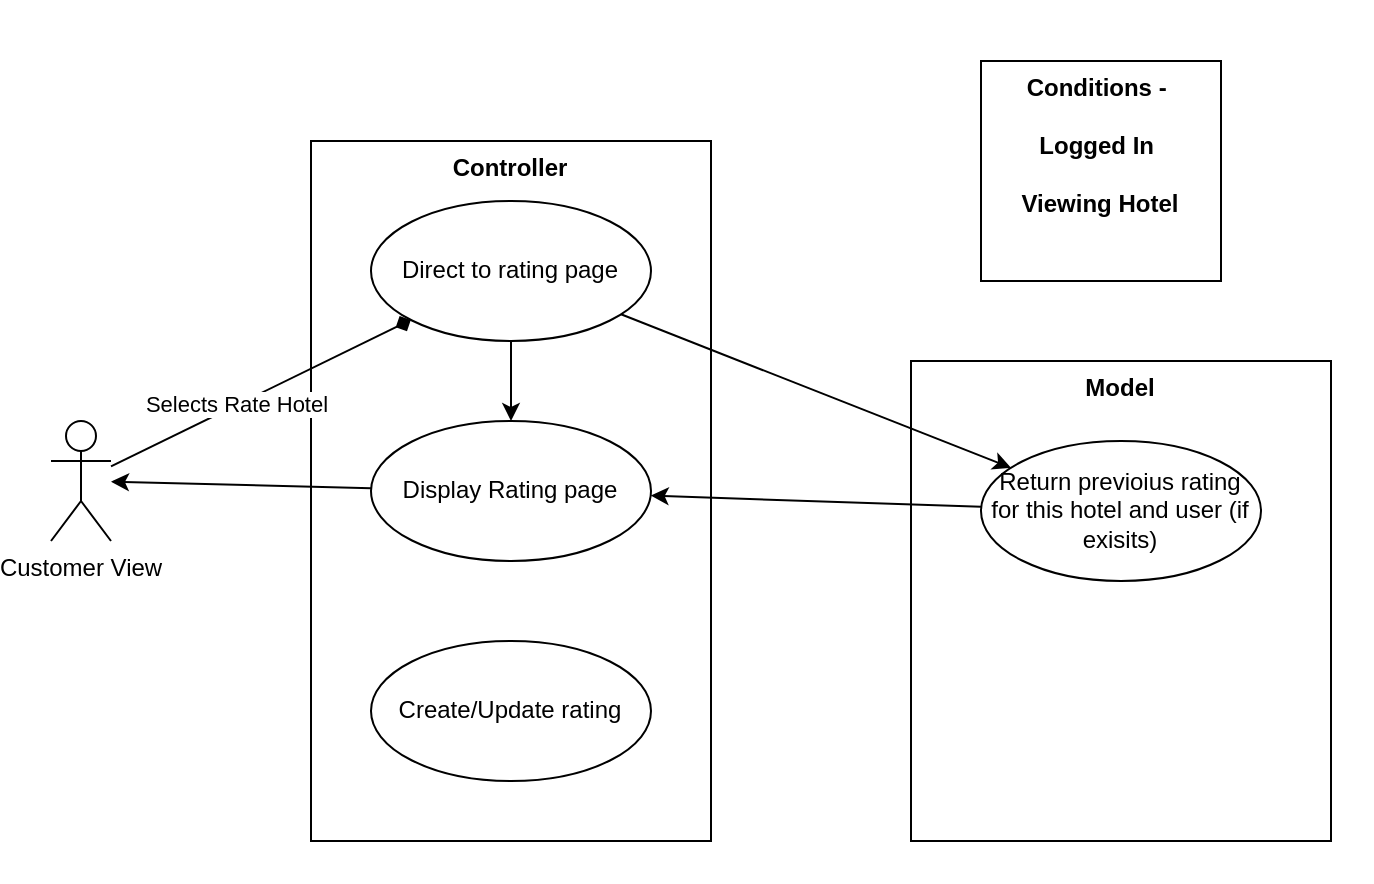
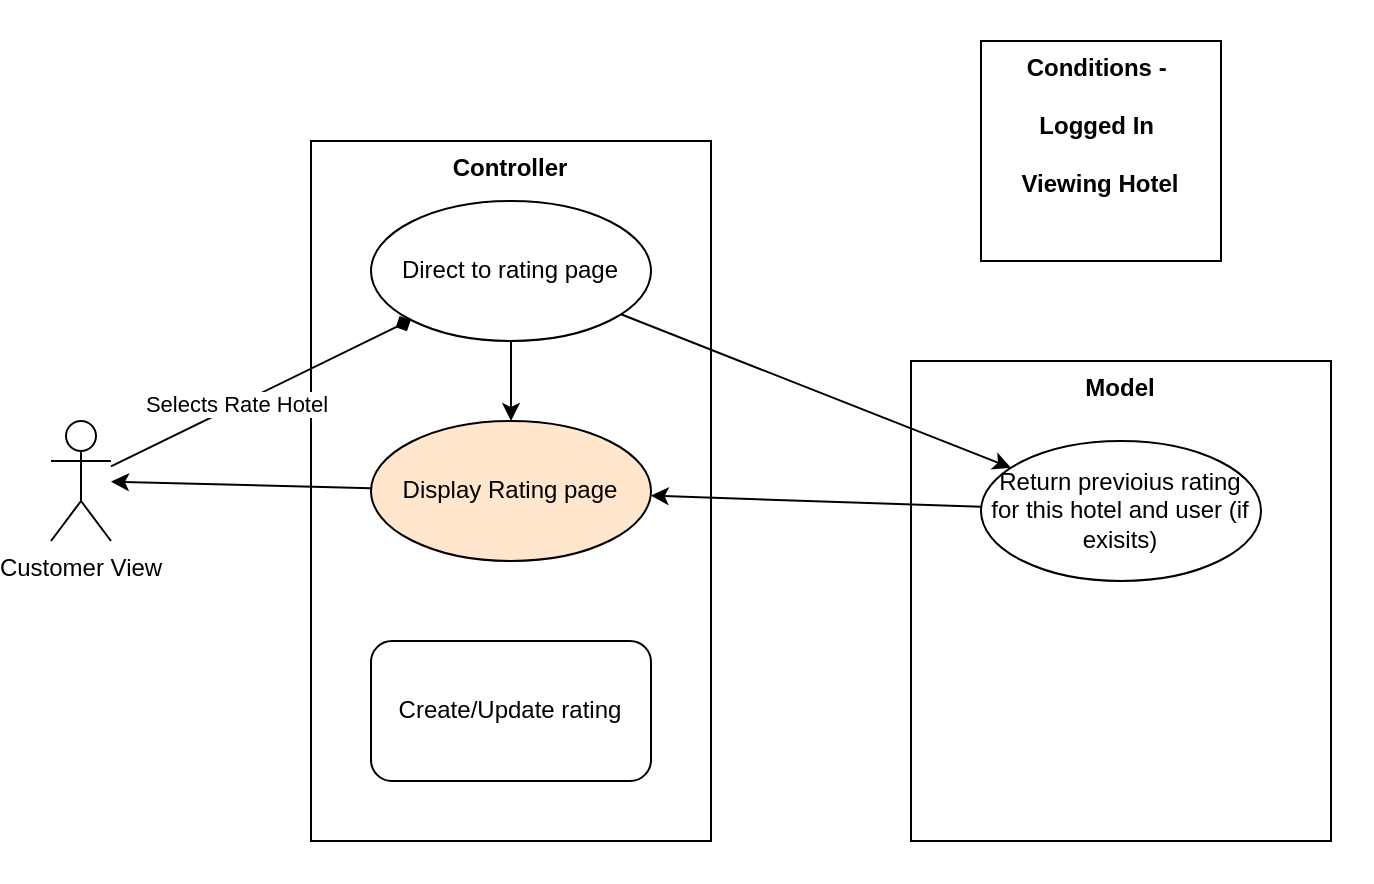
(1101, 171) -> (1101, 151)
(511, 491) -> (511, 491)
(511, 711) -> (511, 711)
